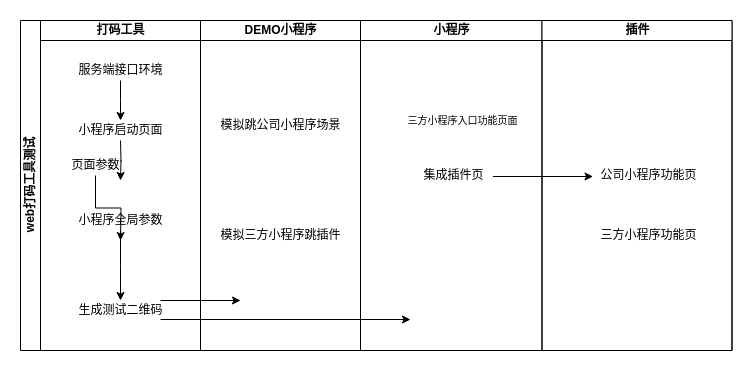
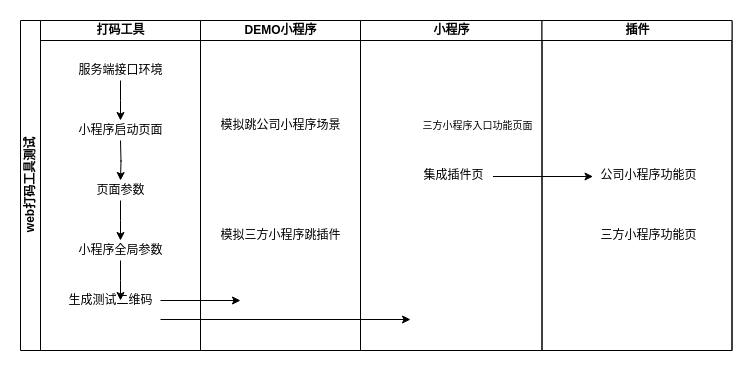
(462, 121) -> (477, 126)
(96, 166) -> (121, 191)
(121, 221) -> (121, 251)
(121, 311) -> (111, 301)
